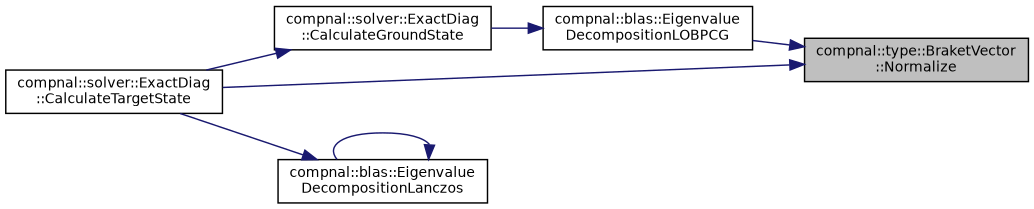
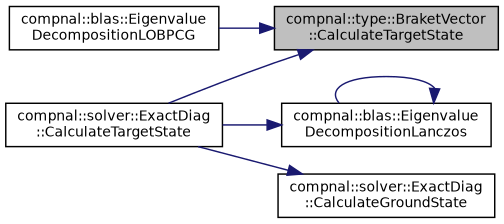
(510, 28) -> none
(916, 60) -> (386, 28)
